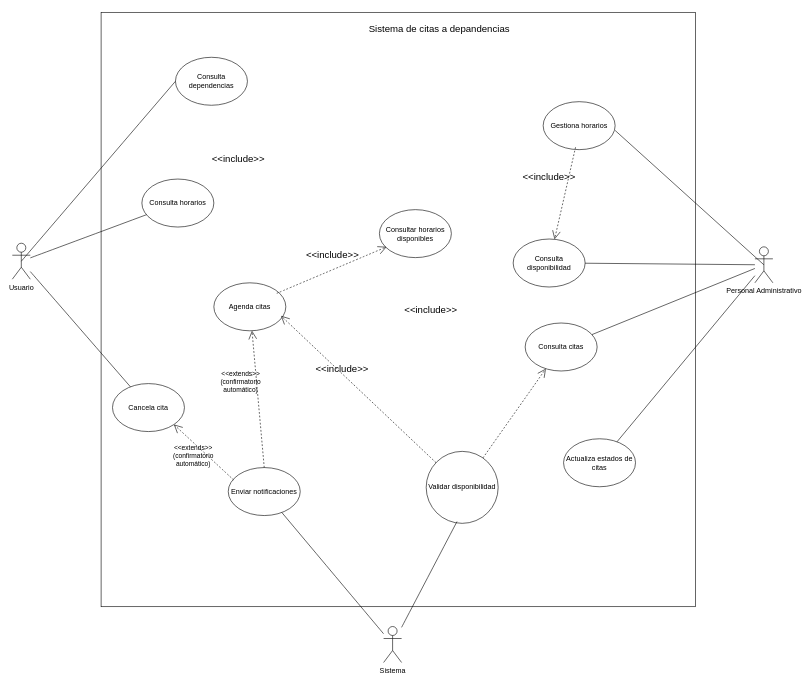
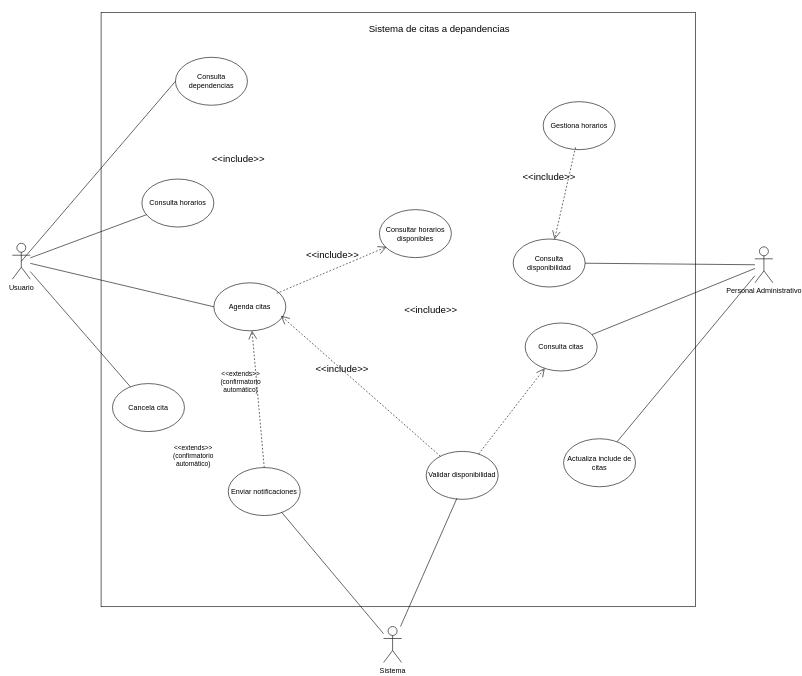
(688, 196) -> none
none -> (123, 285)
(202, 451) -> none
(600, 463) -> (600, 463)
(462, 488) -> (462, 476)
